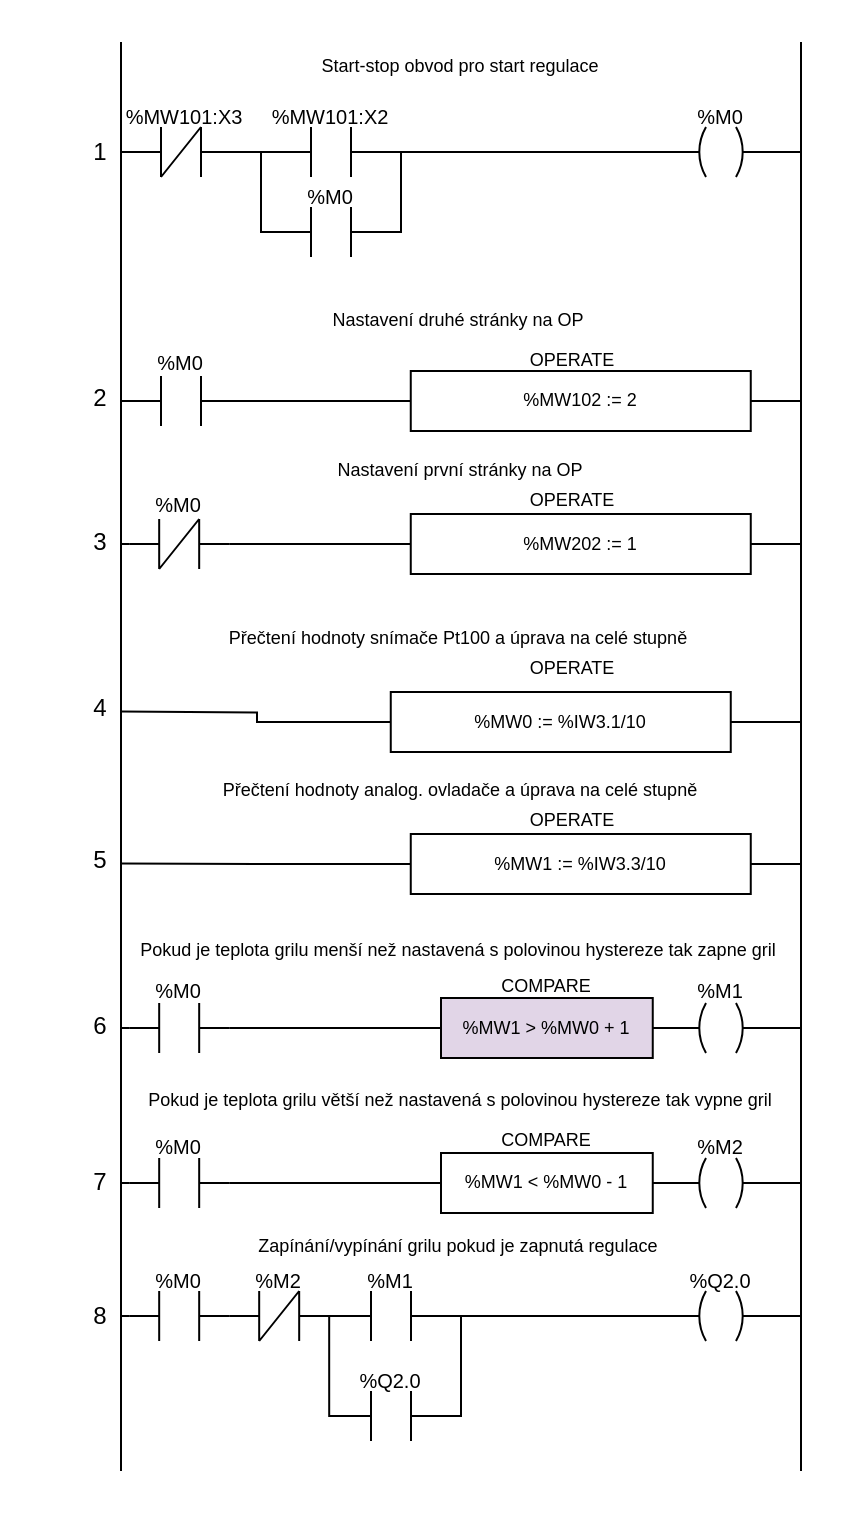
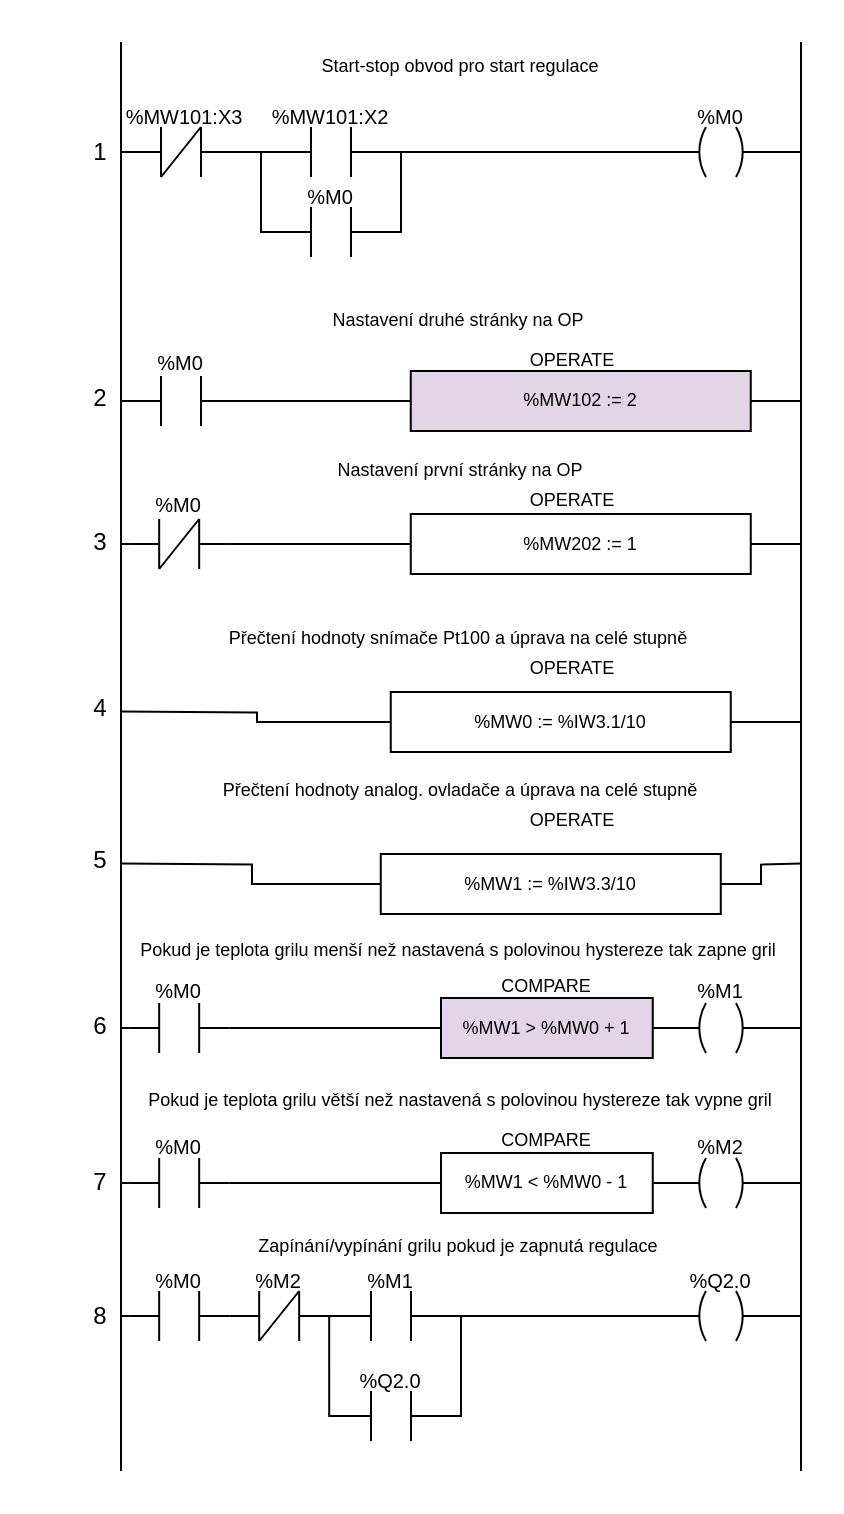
(581, 401) -> (581, 401)
(581, 864) -> (551, 884)
